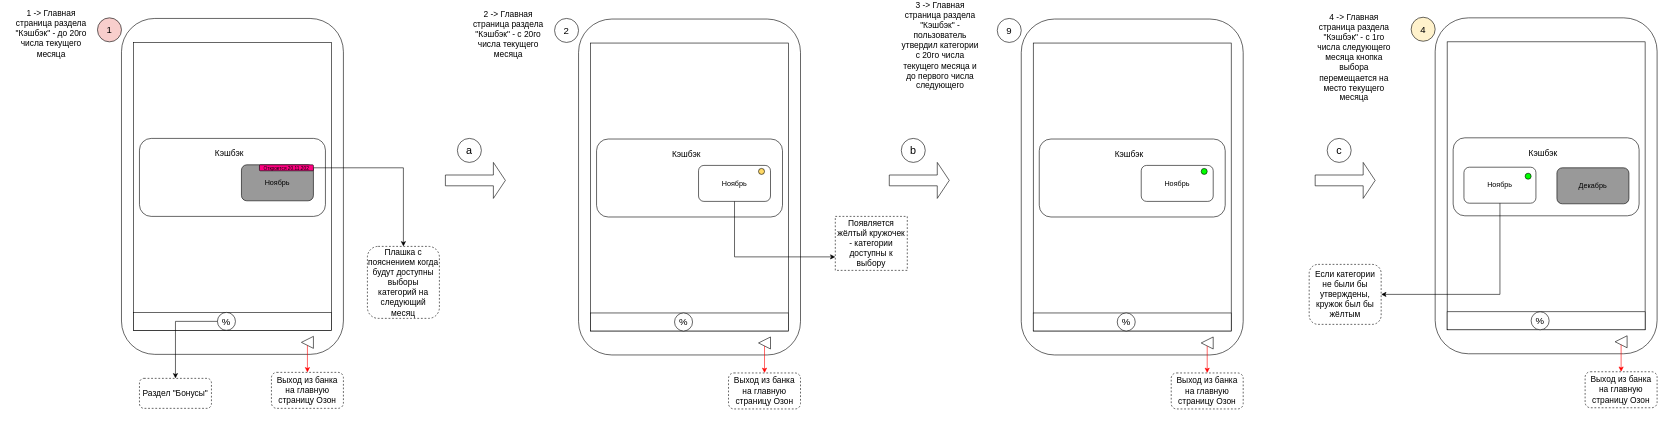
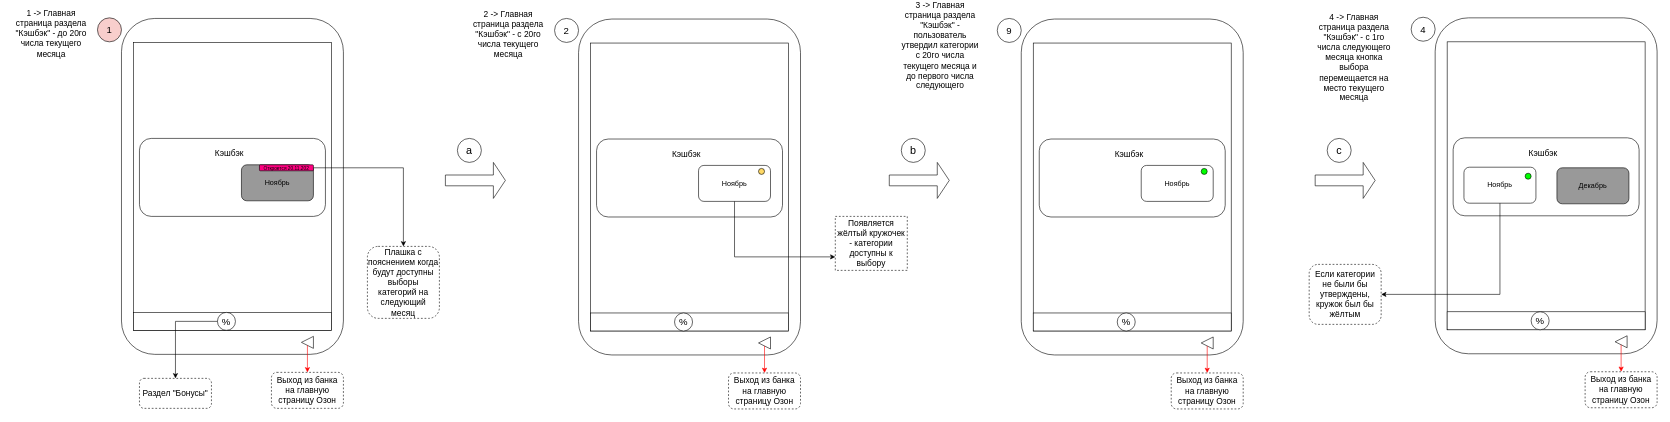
(1424, 29) -> (1424, 29)
